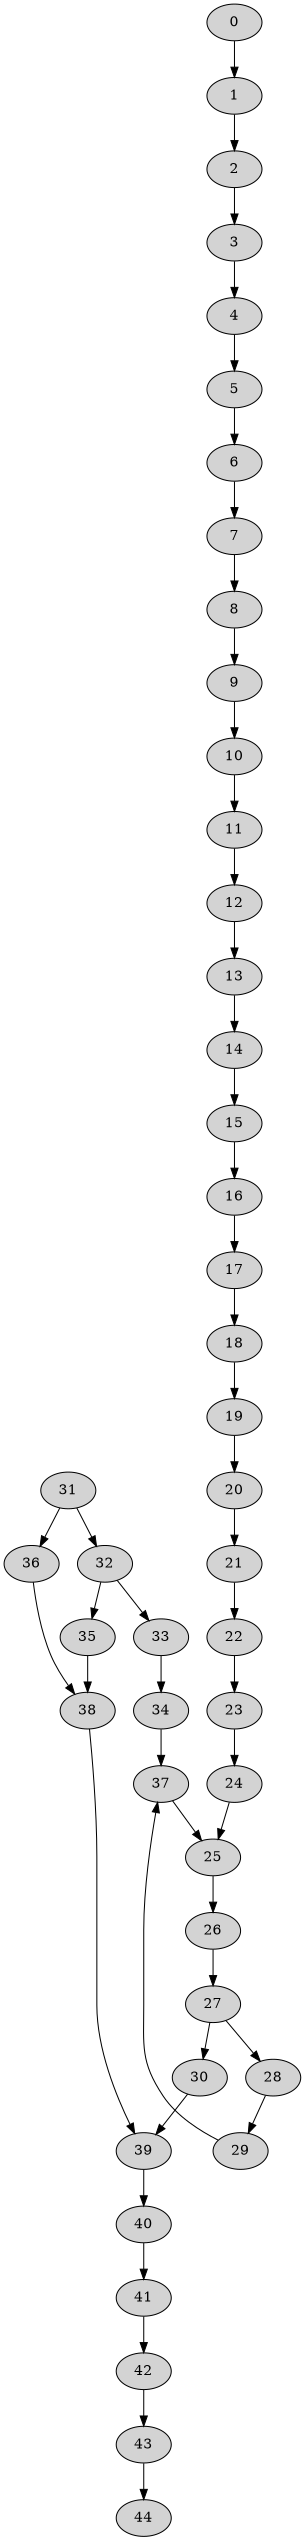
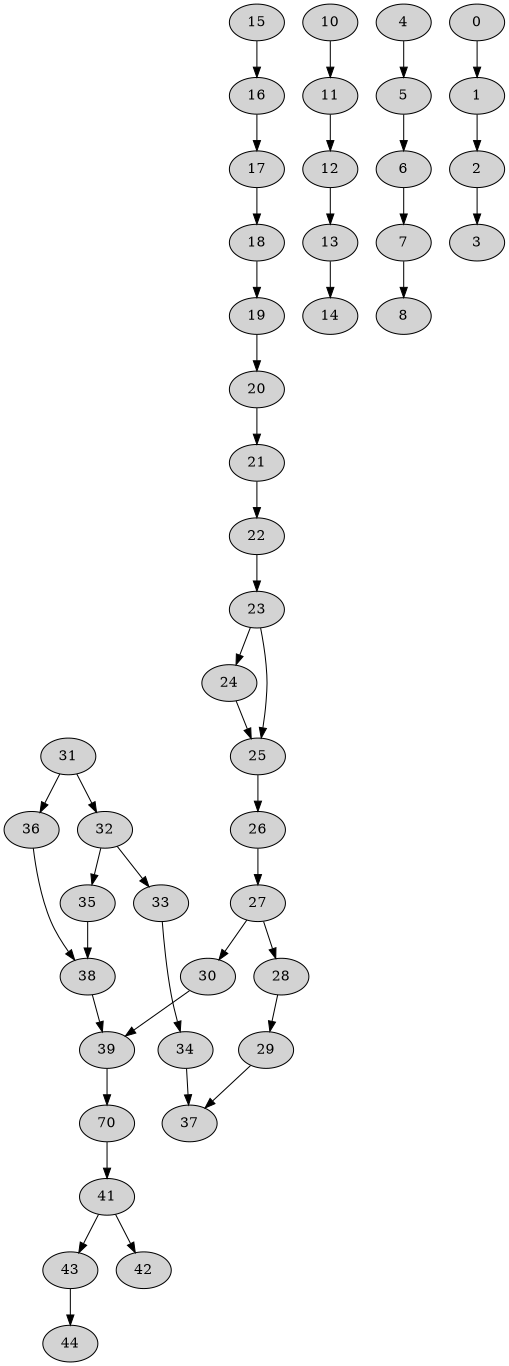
(234, 274) -> none
(234, 683) -> none
(234, 1082) -> none
(184, 1817) -> (267, 678)
(144, 2224) -> (107, 1123)
(144, 2403) -> (91, 1229)
